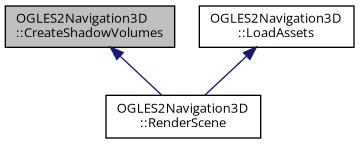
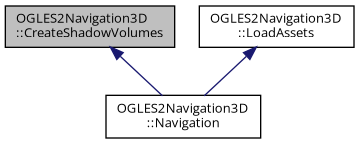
(183, 117) -> (183, 117)
